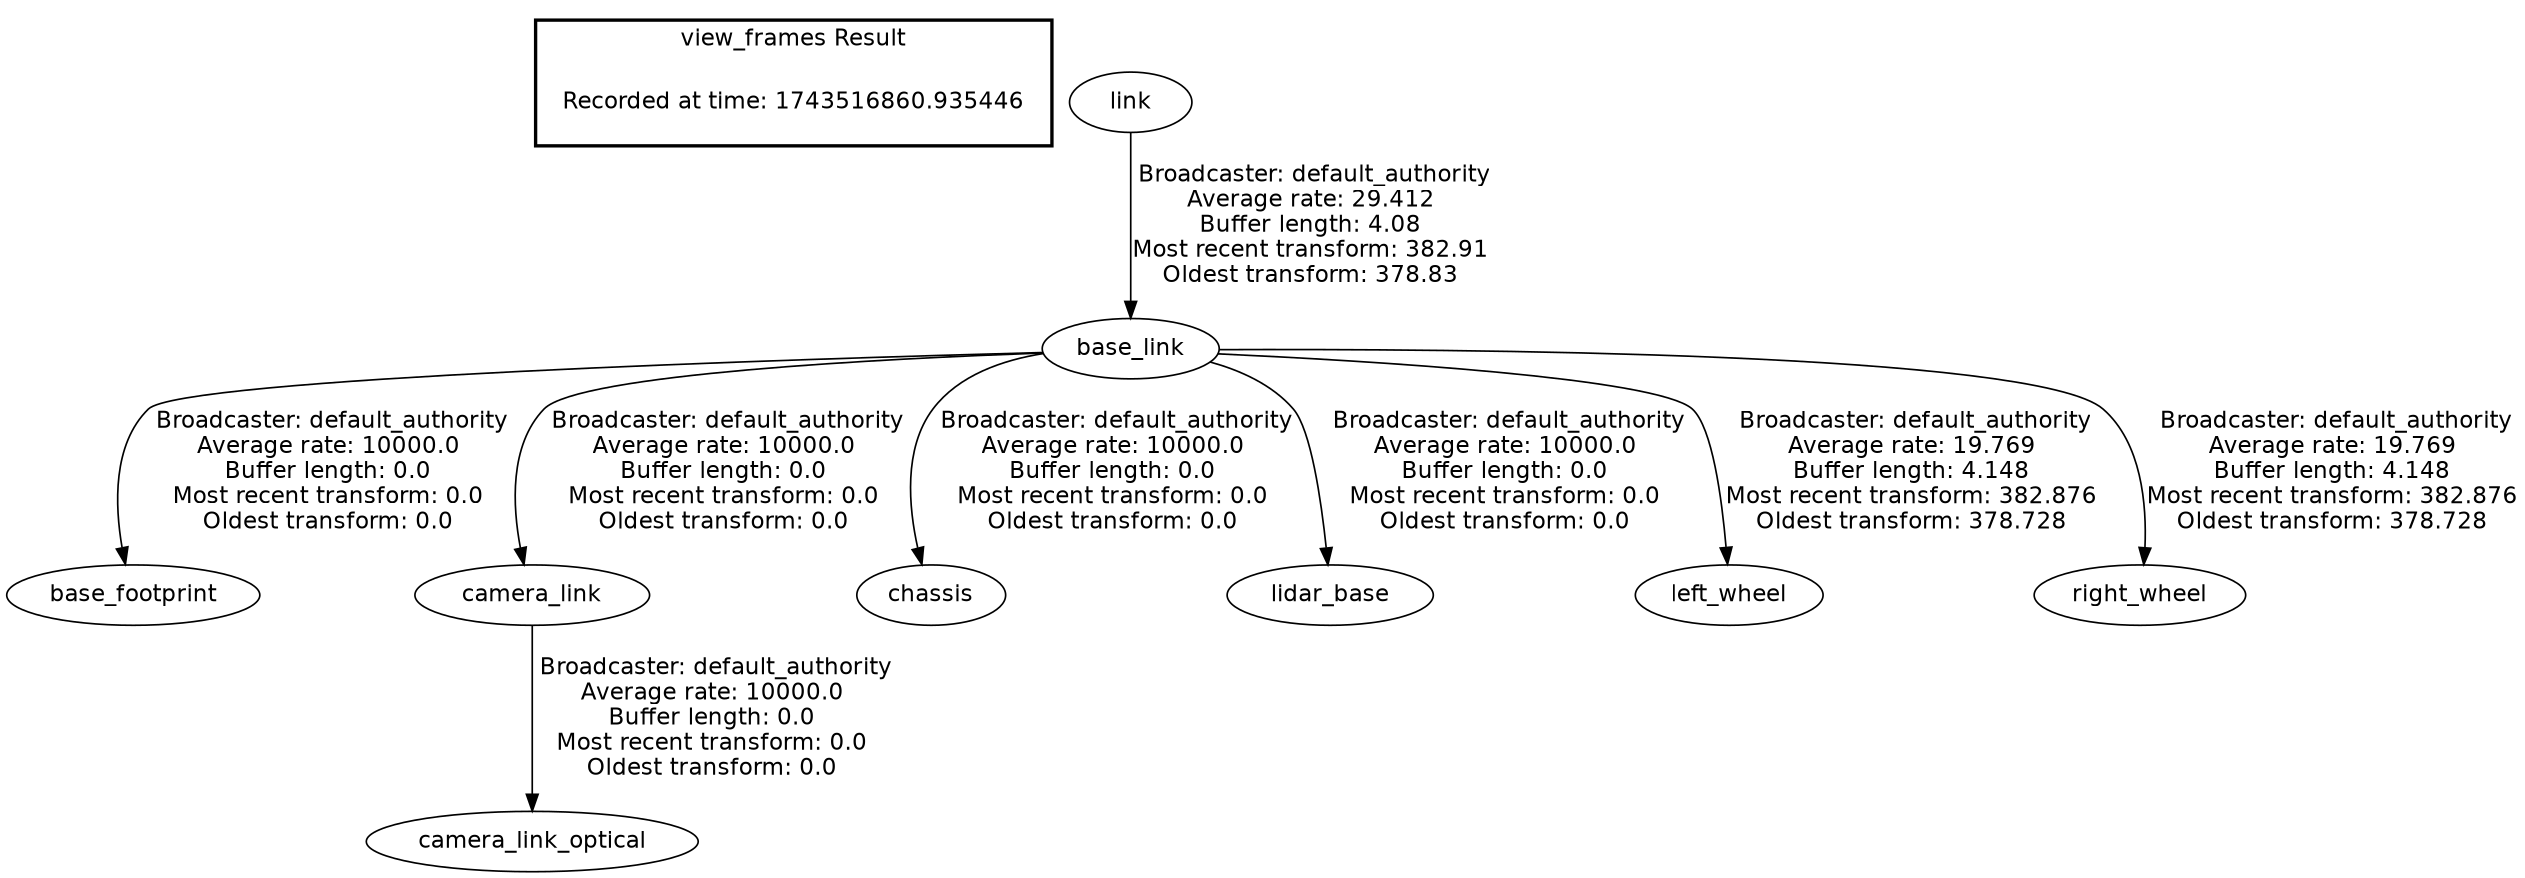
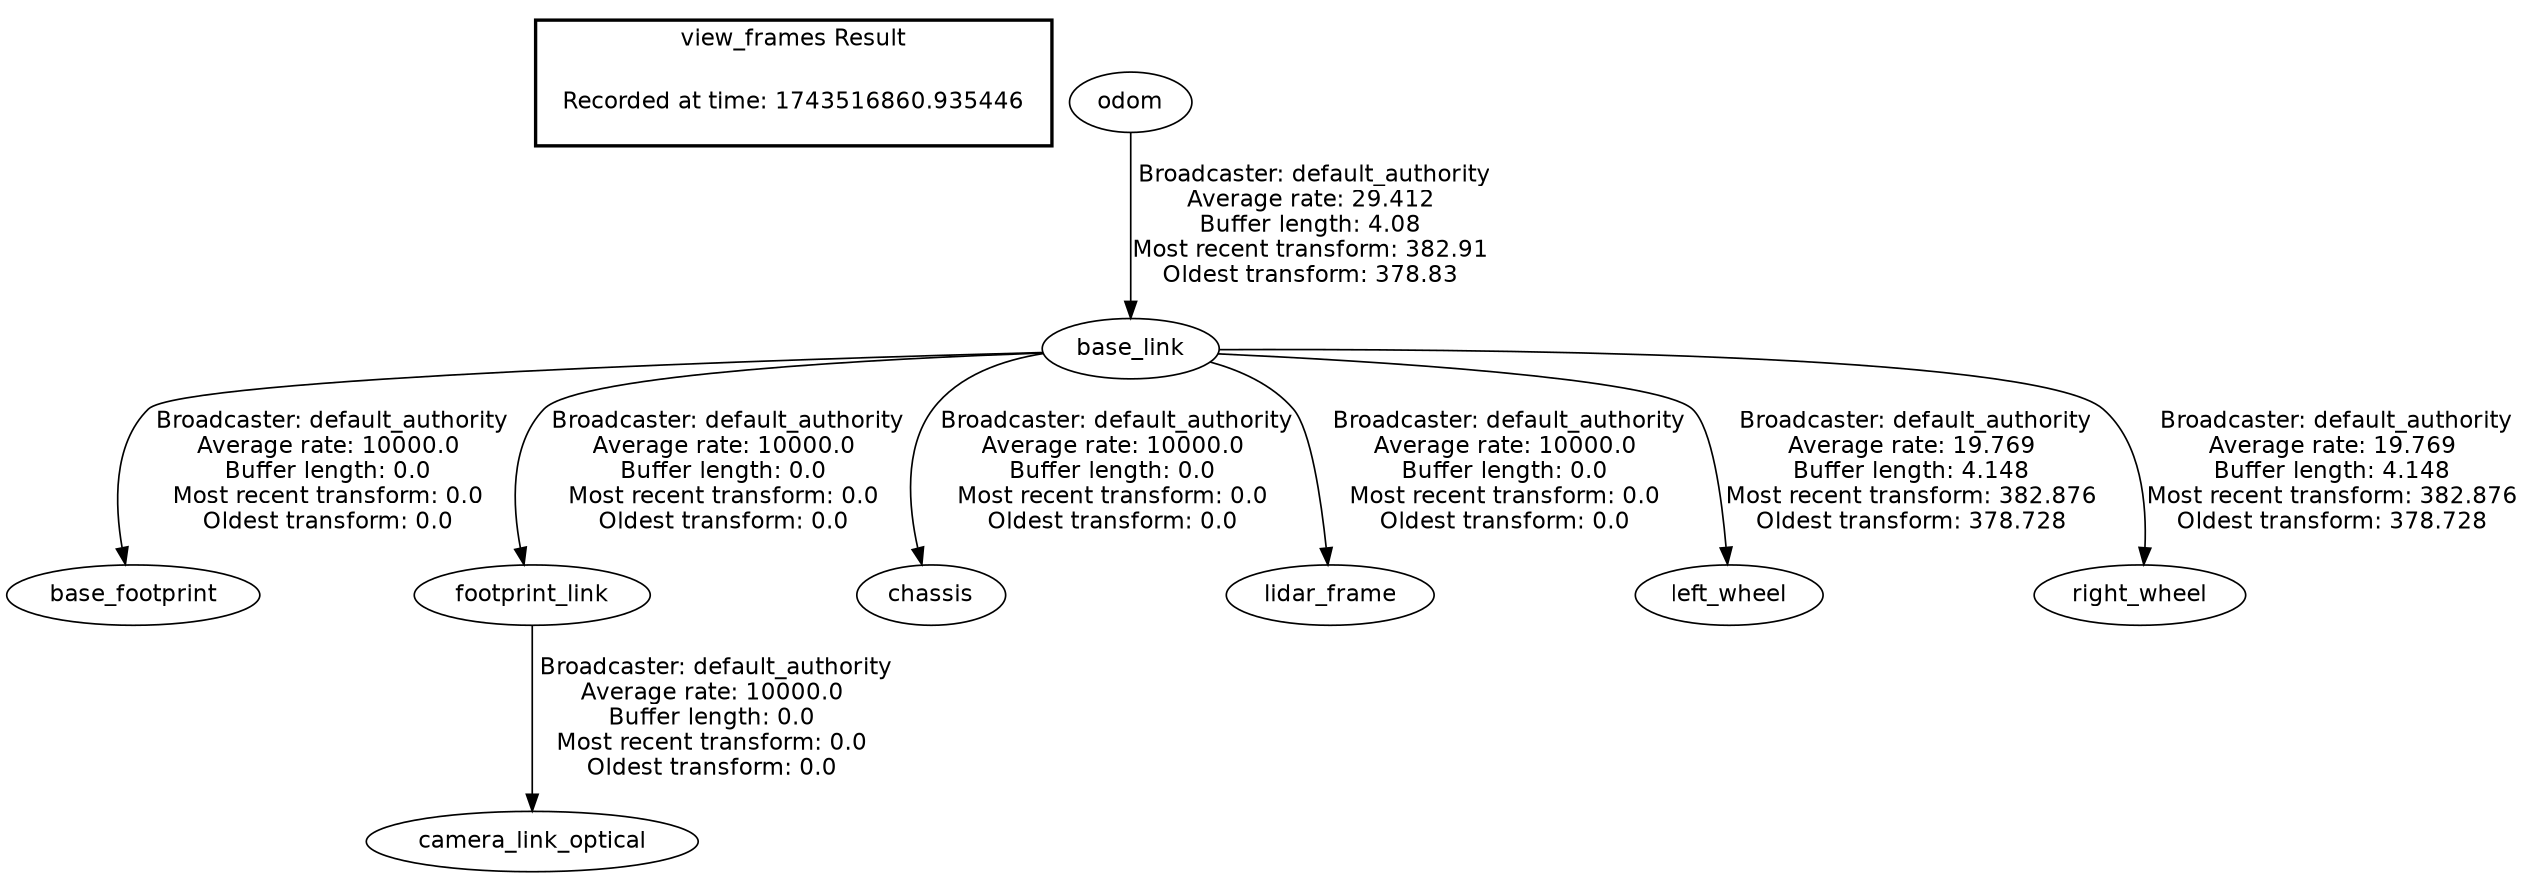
(1131, 102) -> (1131, 102)
(532, 595) -> (532, 595)
(1330, 595) -> (1330, 595)
